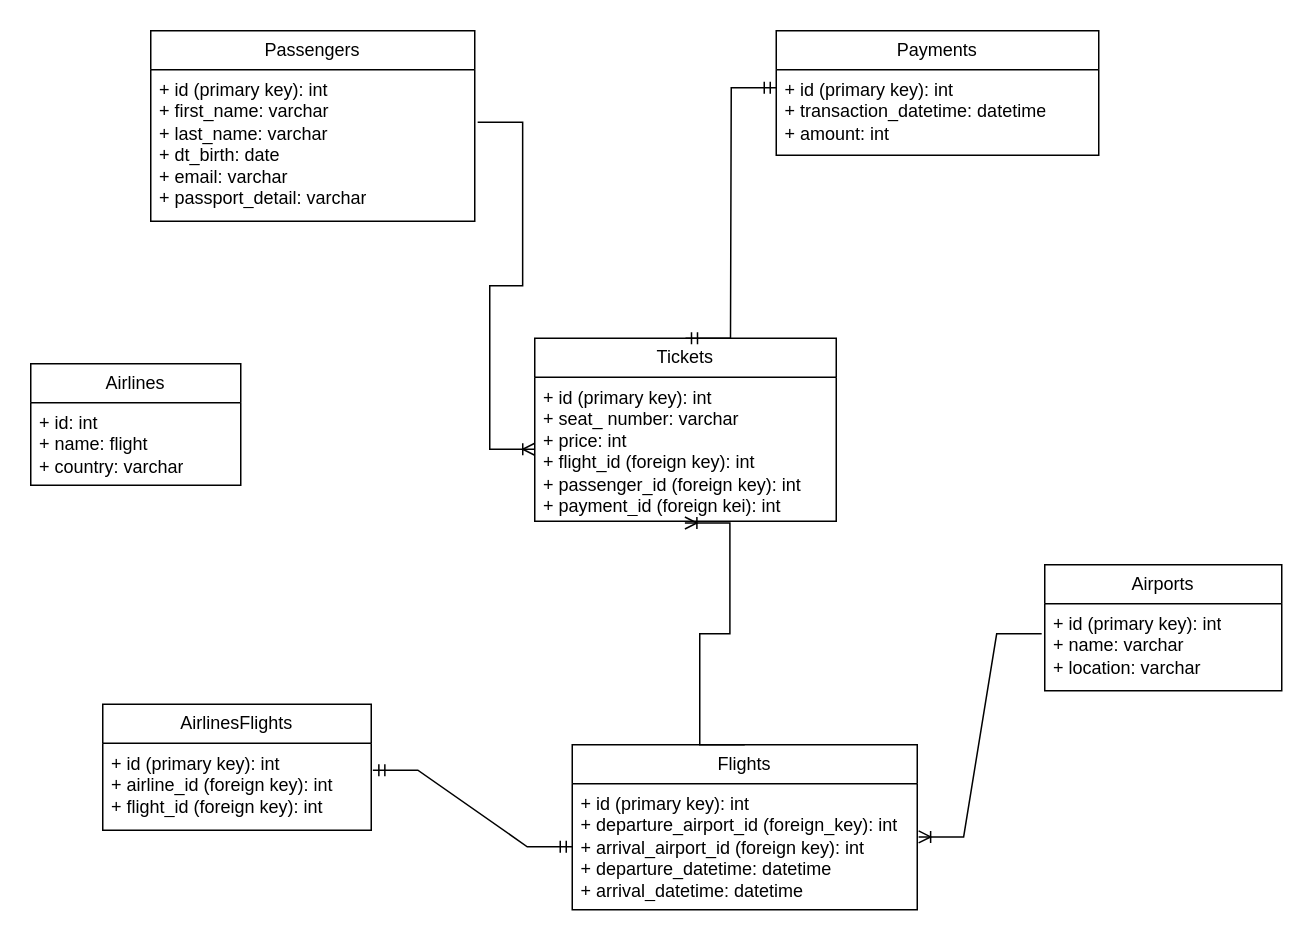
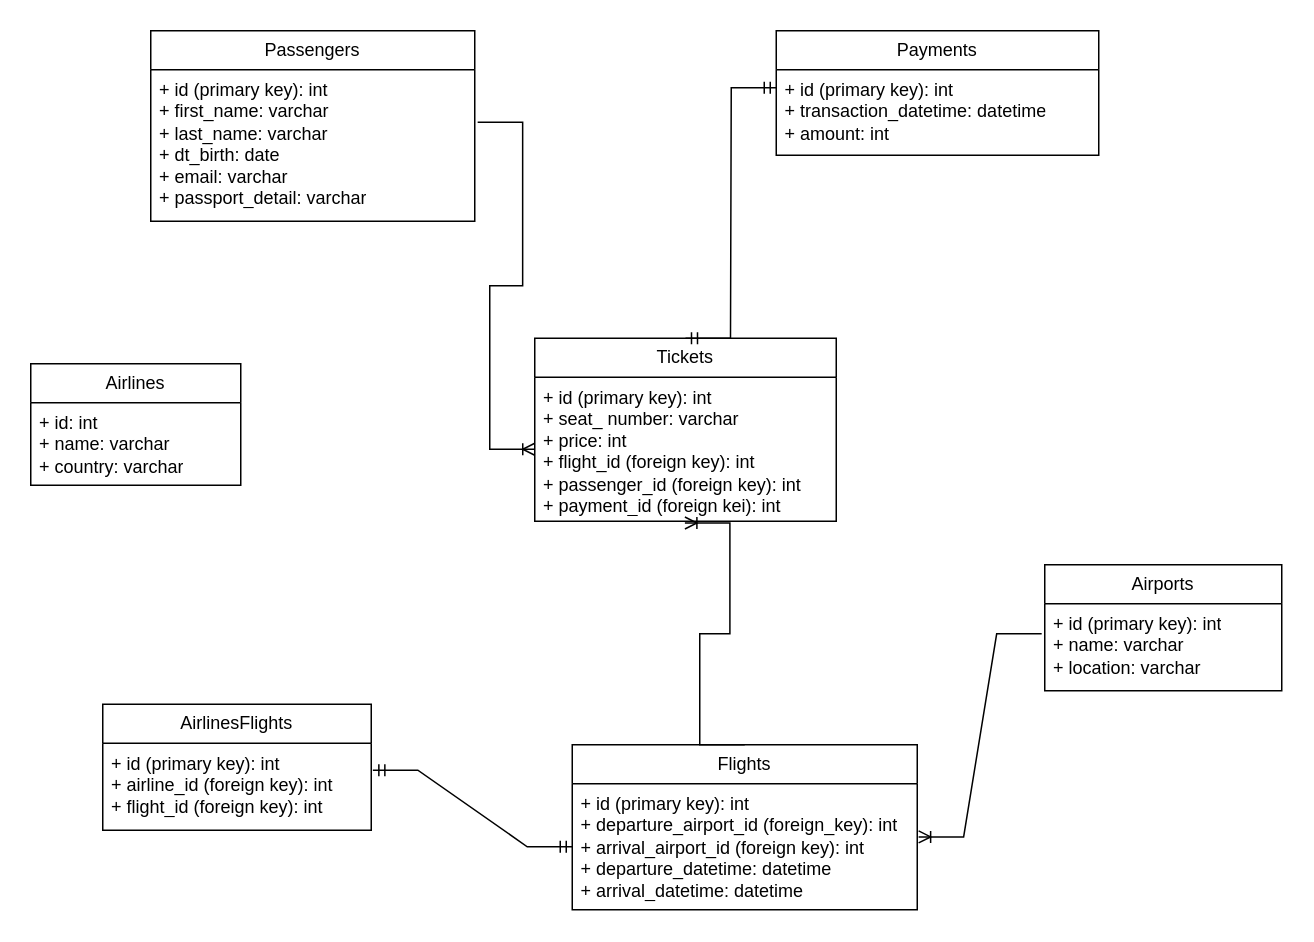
(123, 446) -> (123, 446)
